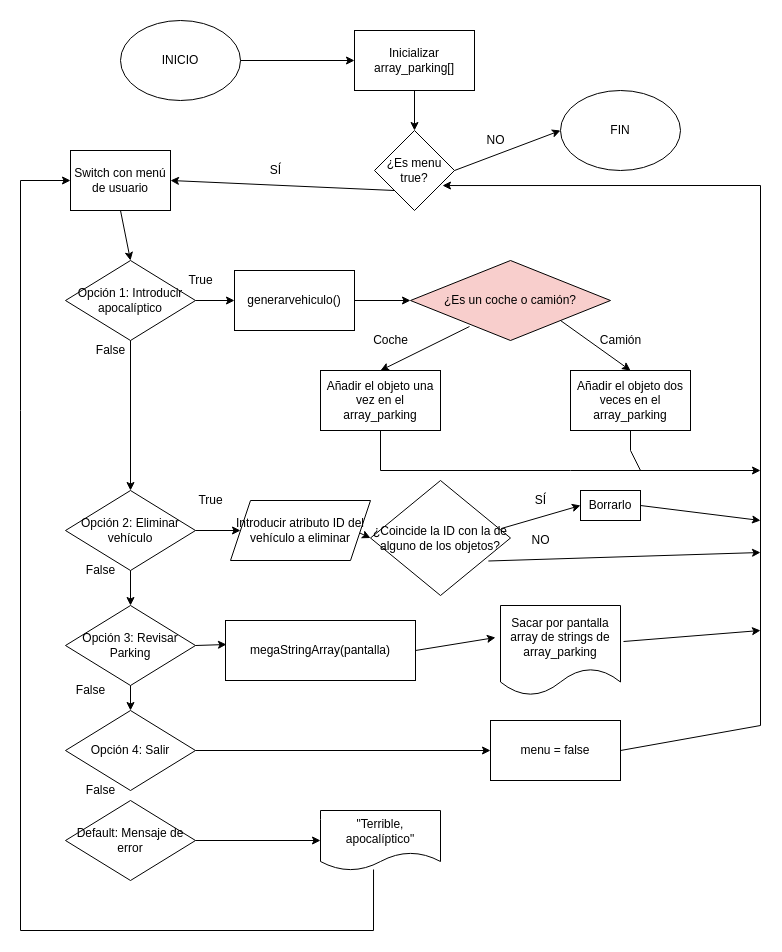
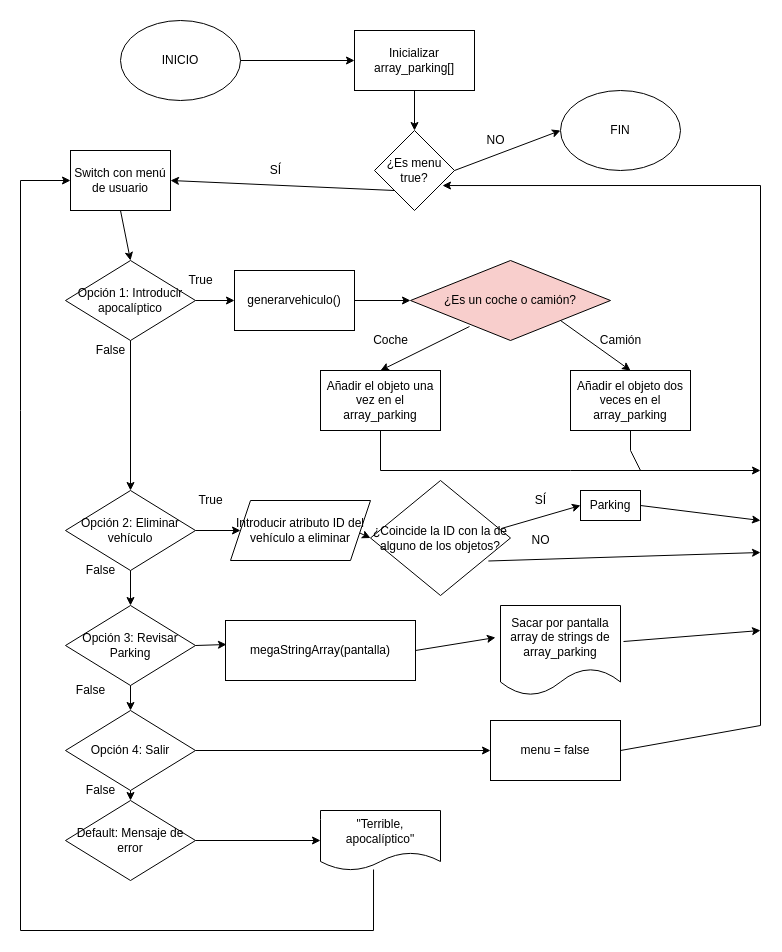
(611, 506) -> (611, 506)
none -> (131, 792)
